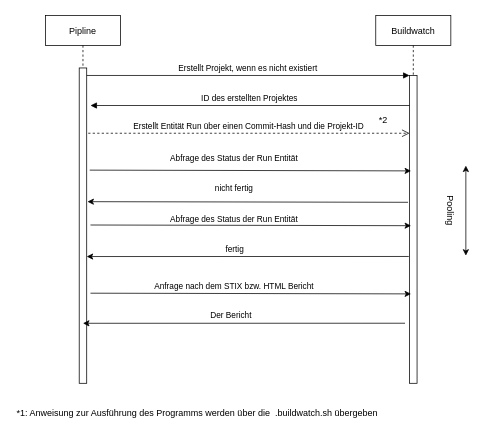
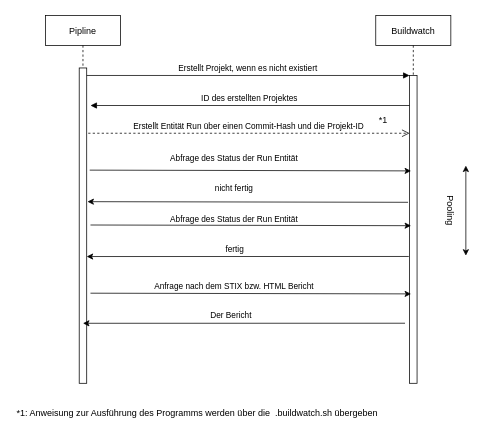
(383, 120) -> (383, 120)
